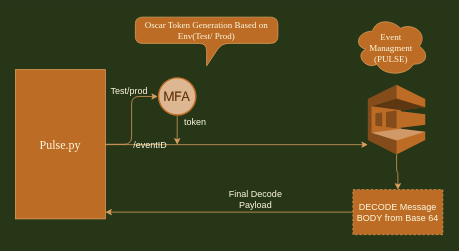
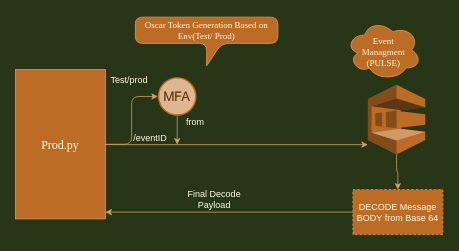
(391, 46) -> (384, 50)
(129, 91) -> (129, 80)
(195, 122) -> (195, 122)
(60, 144) -> (60, 144)
(150, 145) -> (150, 138)
(256, 199) -> (215, 199)
